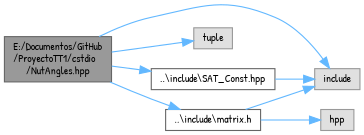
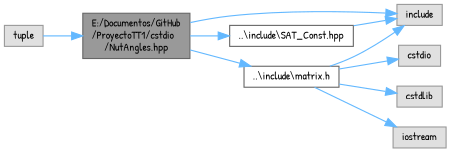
(147, 47) -> (57, 36)
none -> (420, 56)
none -> (420, 97)
(337, 120) -> (420, 137)
